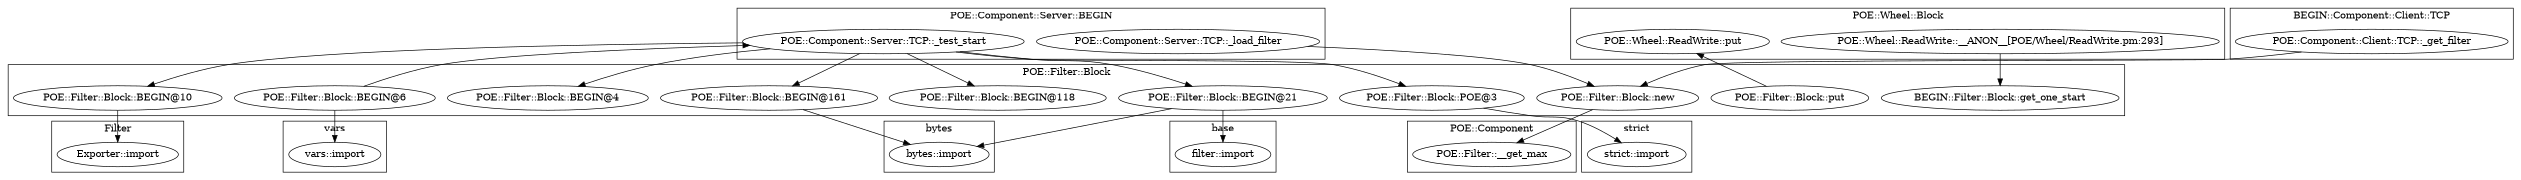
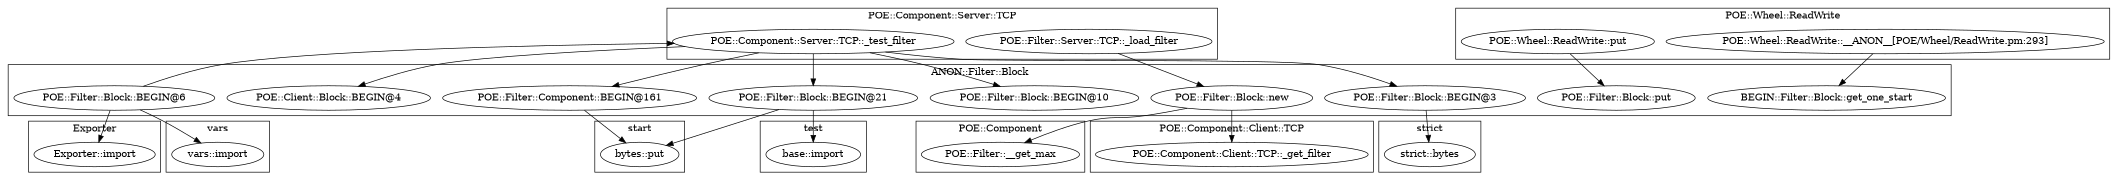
(1031, 16) -> (942, 16)
(1898, 16) -> (1783, 16)
(2372, 16) -> (1232, 129)
(883, 42) -> (813, 42)
(1178, 42) -> (1089, 42)
(1973, 61) -> (1232, 125)
(1735, 71) -> (1586, 69)
(1066, 72) -> (980, 72)
(548, 98) -> (329, 98)
(769, 98) -> (570, 98)
(998, 98) -> none
(1432, 98) -> (1425, 98)
(118, 125) -> (105, 125)
(118, 129) -> (95, 129)
(939, 129) -> (640, 129)
(1223, 129) -> (813, 129)
(939, 154) -> (640, 154)
(1223, 154) -> (813, 154)
(1637, 154) -> (1430, 154)
